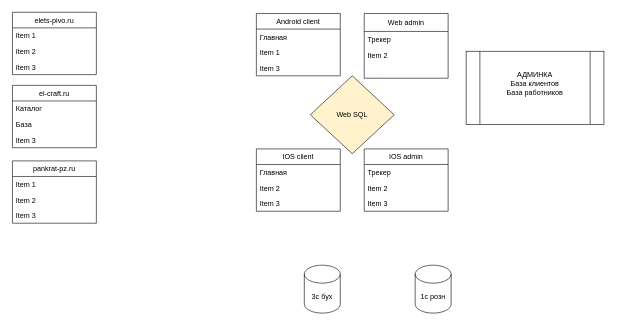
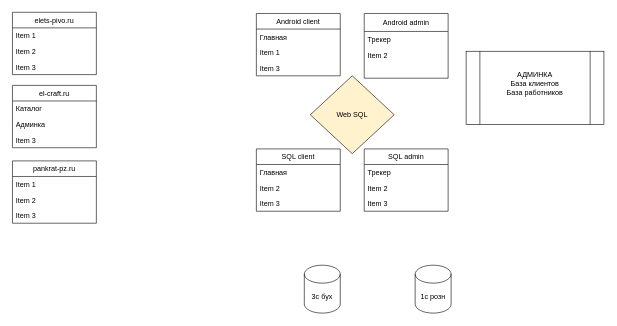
(406, 23) -> (406, 23)
(24, 125) -> (30, 125)
(298, 157) -> (298, 157)
(406, 157) -> (406, 157)
